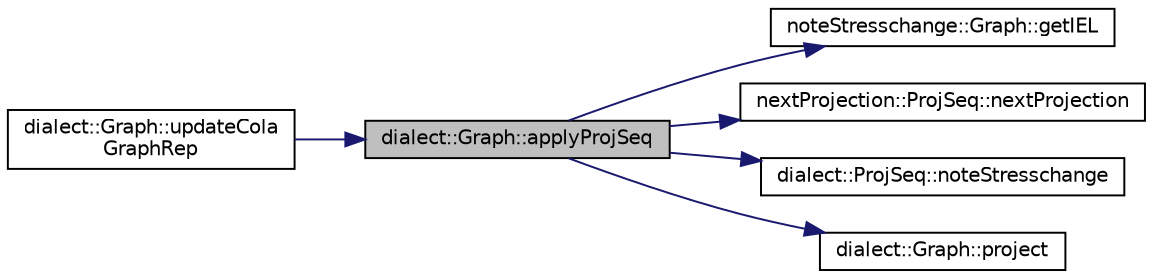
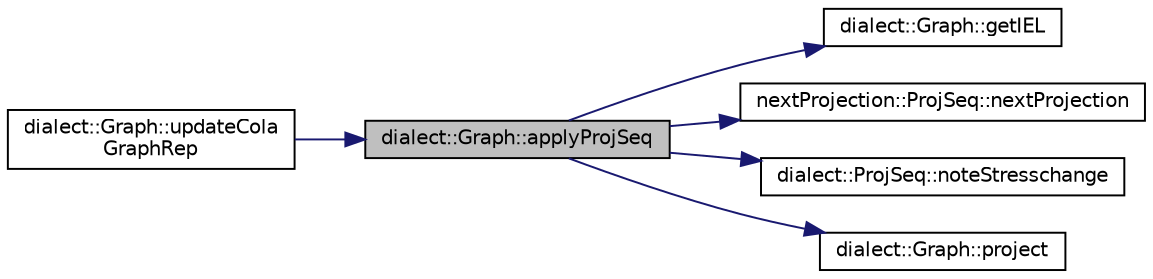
(943, 27) -> (943, 27)
